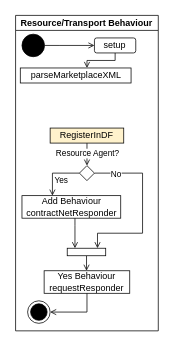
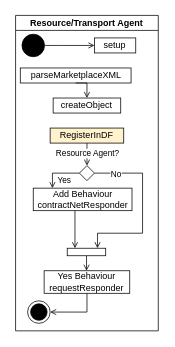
(87, 23) -> (87, 23)
(115, 45) -> (115, 45)
(102, 60) -> none
none -> (87, 88)
none -> (87, 105)
(71, 207) -> (83, 199)
